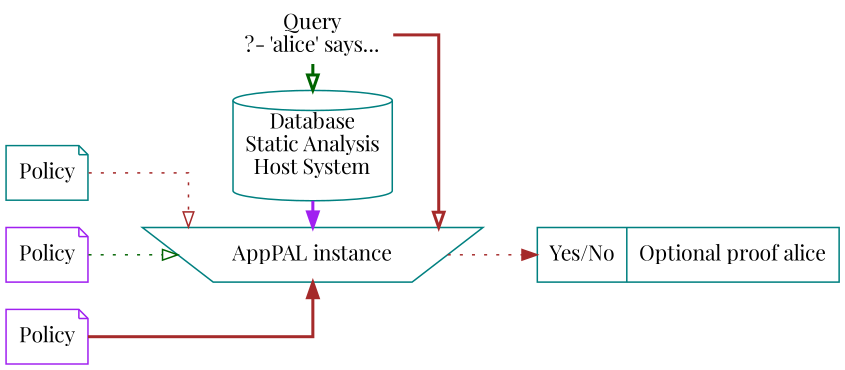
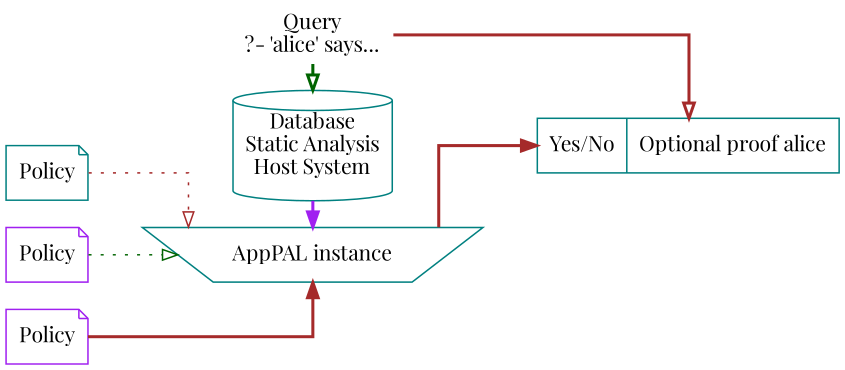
(439, 101) -> (575, 35)
(485, 255) -> (439, 146)
